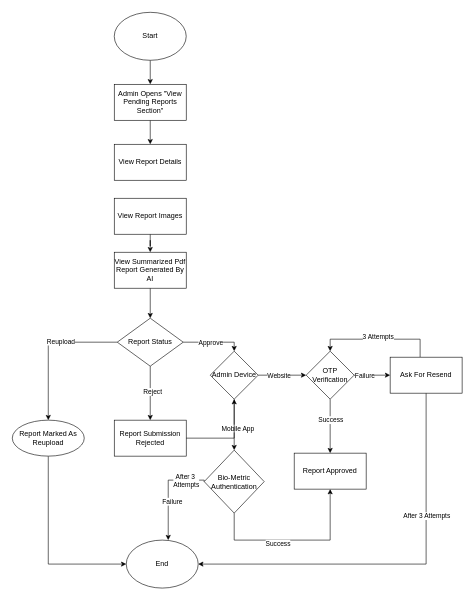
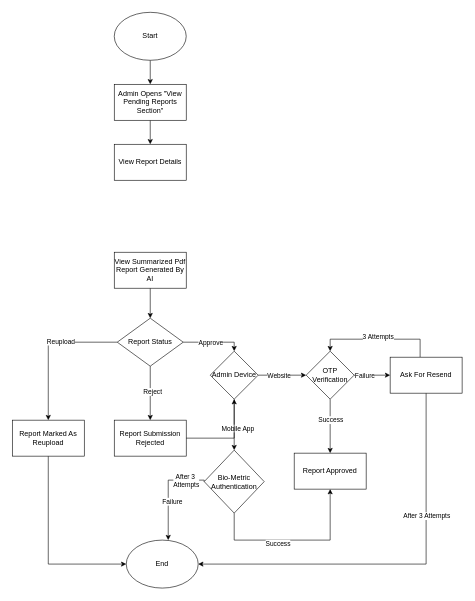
(150, 216) -> none
(150, 245) -> none
(48, 438) -> (48, 438)
